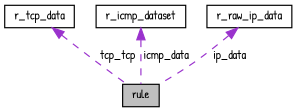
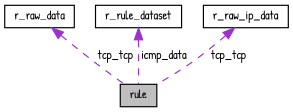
(40, 17) -> (40, 17)
(141, 17) -> (139, 17)
(229, 56) -> (228, 56)
